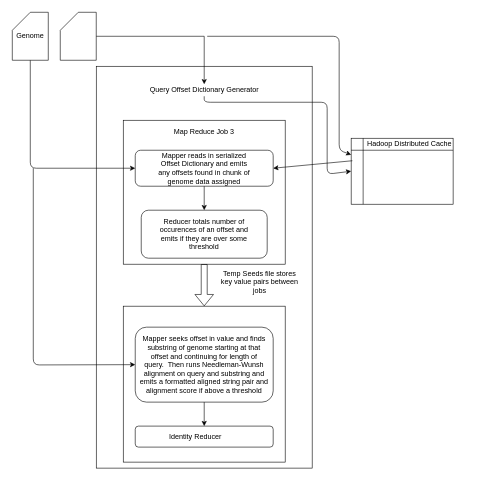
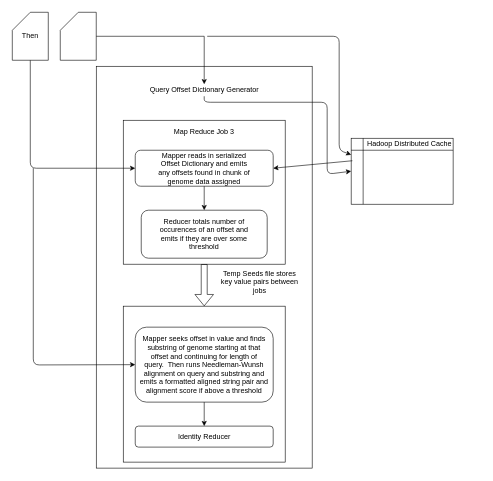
(30, 36) -> (30, 36)
(195, 437) -> (204, 437)
